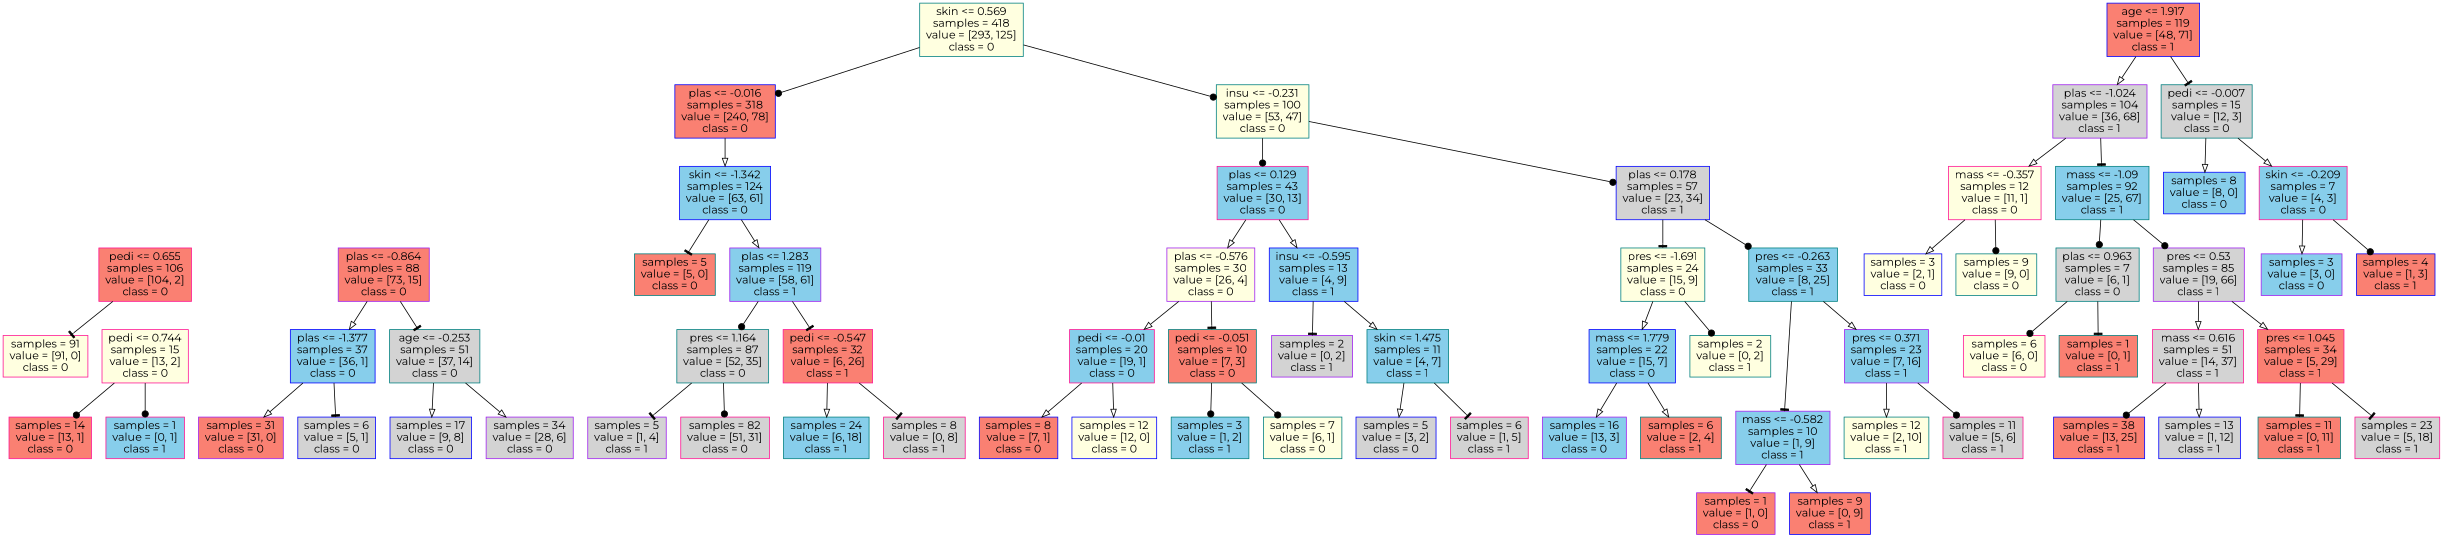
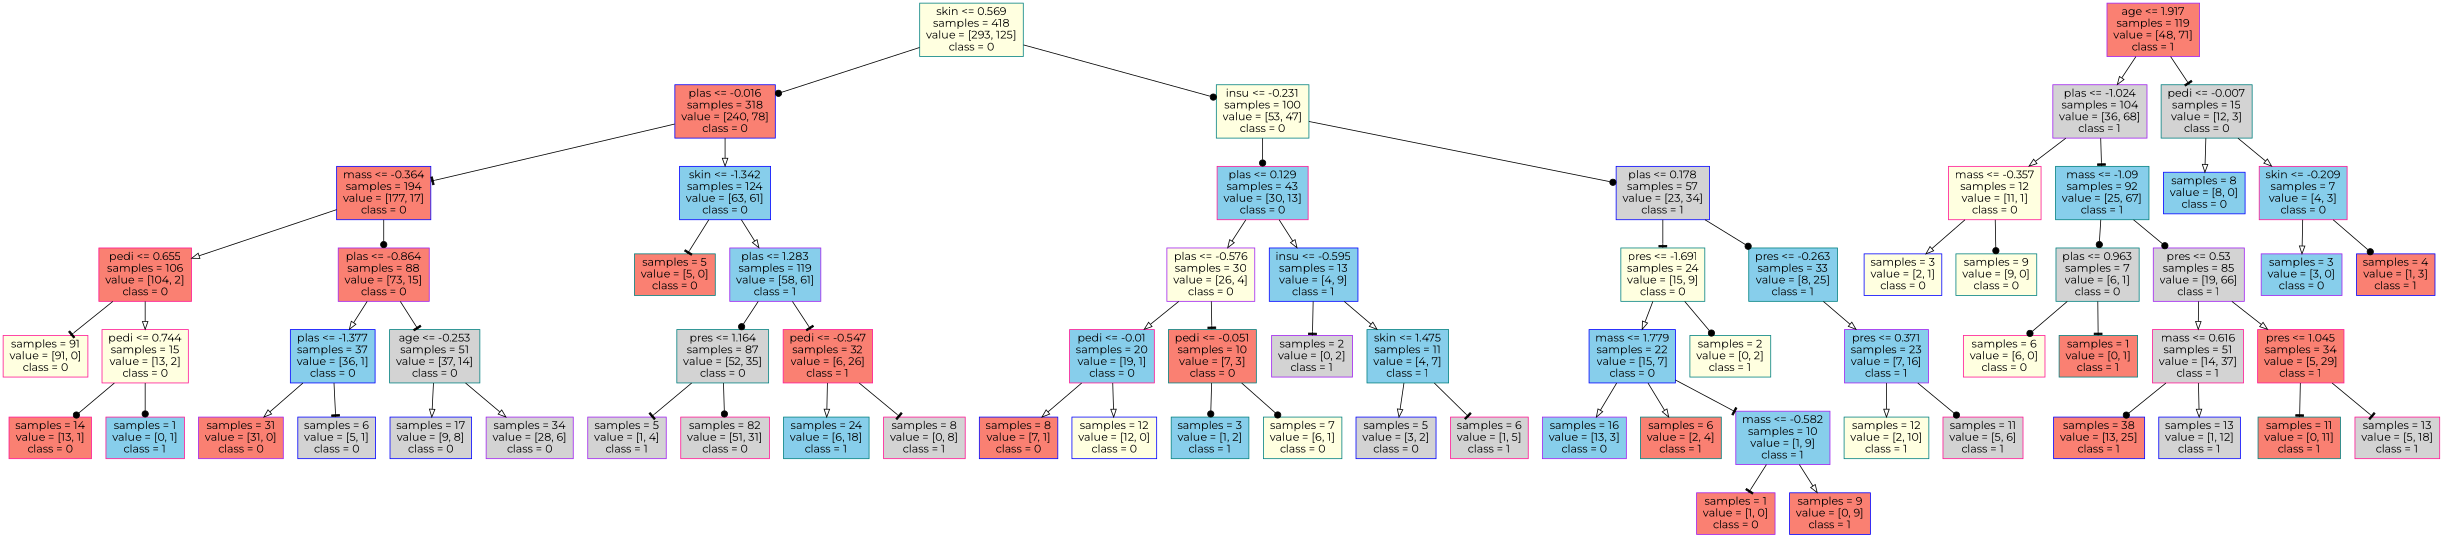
(2153, 30) -> (2153, 30)
none -> (384, 193)
none -> (145, 311)
(1788, 354) -> (1704, 395)
(2397, 438) -> (2397, 438)
